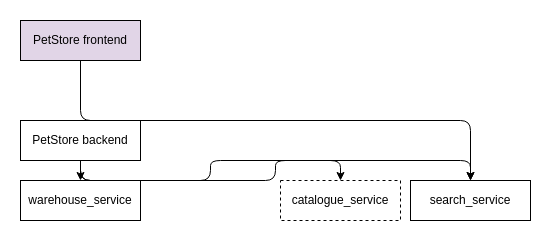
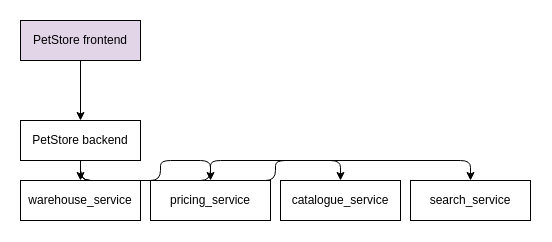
(320, 121) -> (81, 112)
none -> (178, 161)
none -> (211, 201)
(341, 201) -> (341, 201)
